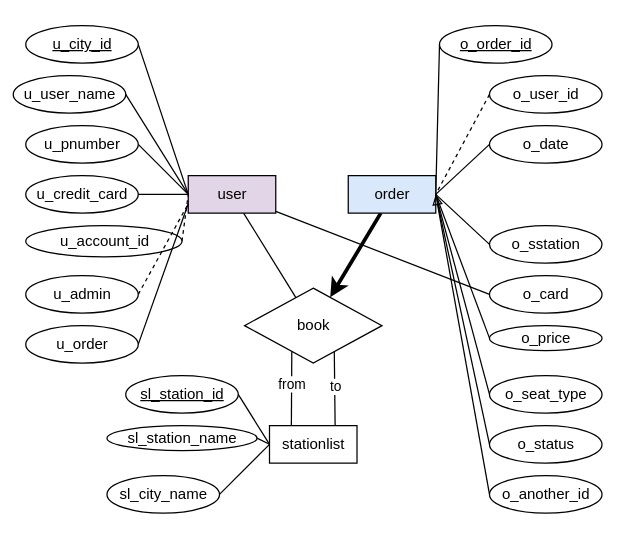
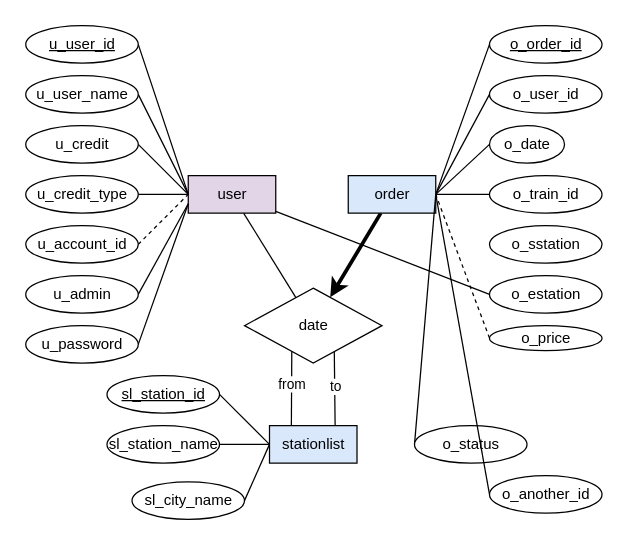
(83, 44) -> (83, 44)
(496, 44) -> (546, 44)
(69, 94) -> (82, 94)
(465, 140) -> (465, 140)
(83, 144) -> (83, 144)
(546, 144) -> (527, 144)
(83, 194) -> (83, 194)
none -> (464, 194)
none -> (546, 194)
(464, 220) -> none
(104, 241) -> (82, 244)
(160, 255) -> (160, 255)
(449, 271) -> (450, 276)
(464, 271) -> (464, 271)
(546, 294) -> (546, 294)
(466, 308) -> none
(314, 326) -> (314, 326)
(83, 344) -> (83, 344)
(182, 394) -> (163, 394)
(546, 394) -> none
(182, 438) -> (163, 444)
(313, 444) -> (313, 444)
(546, 444) -> (471, 444)
(163, 494) -> (188, 501)
